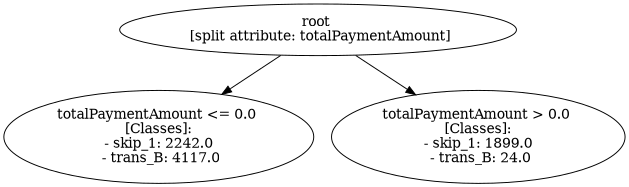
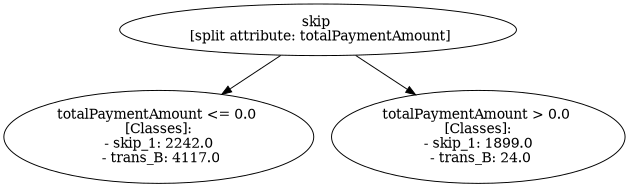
(318, 30) -> (318, 30)
